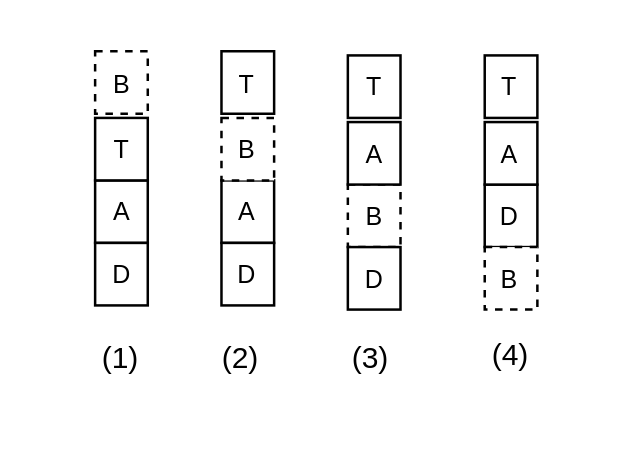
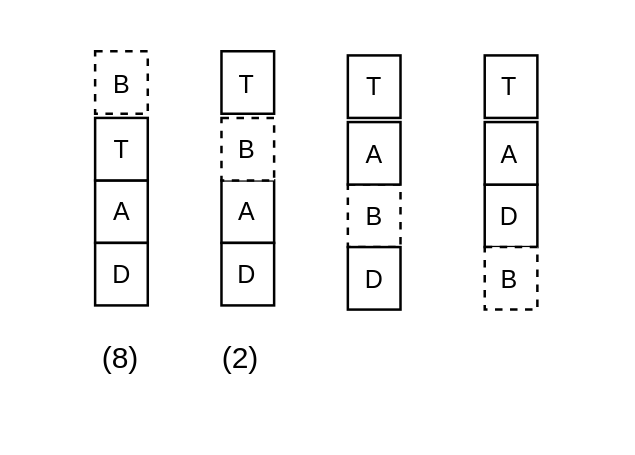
(511, 357) -> none
(121, 359) -> (121, 359)
(371, 360) -> none
